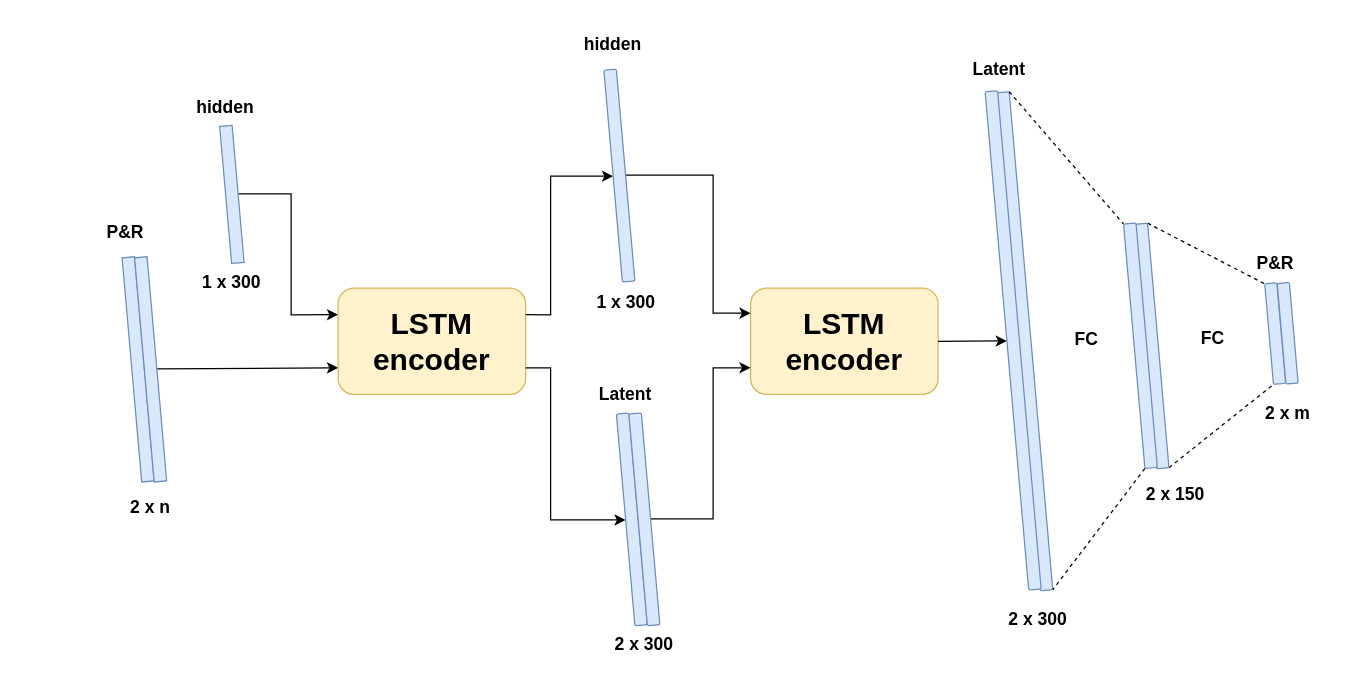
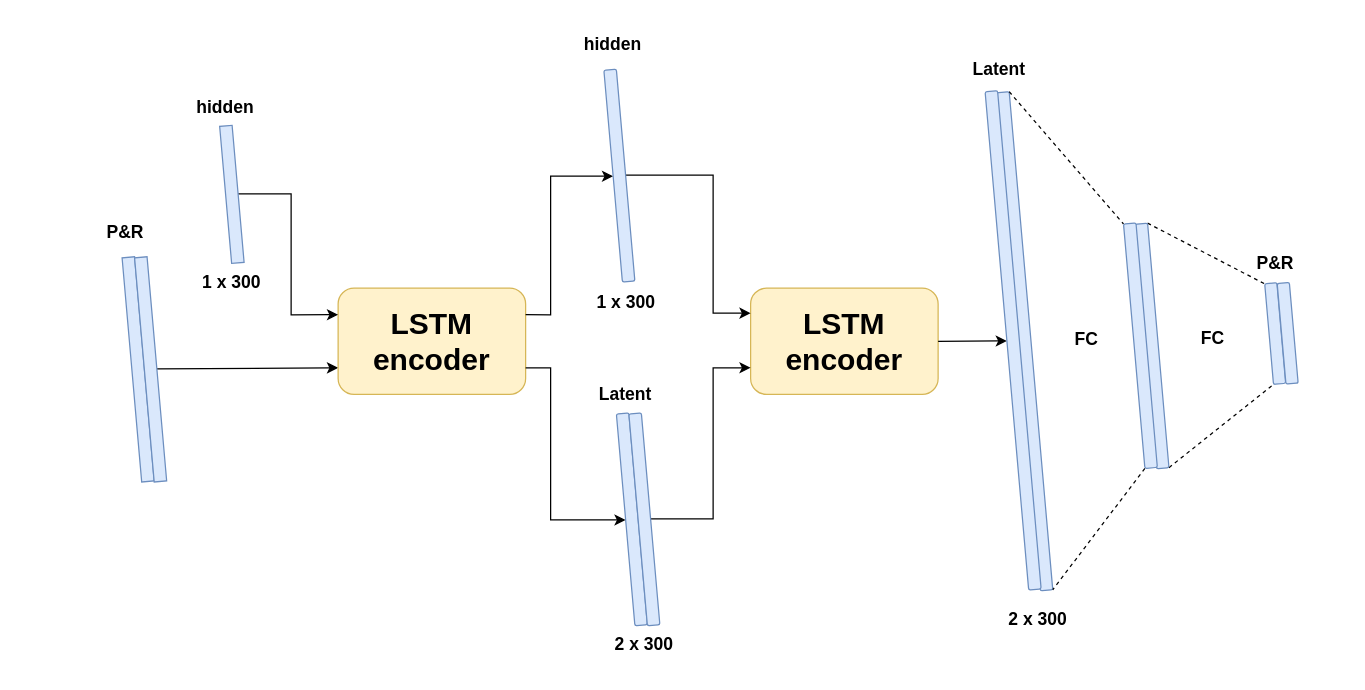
(1288, 413) -> none
(1176, 494) -> none
(151, 507) -> none
